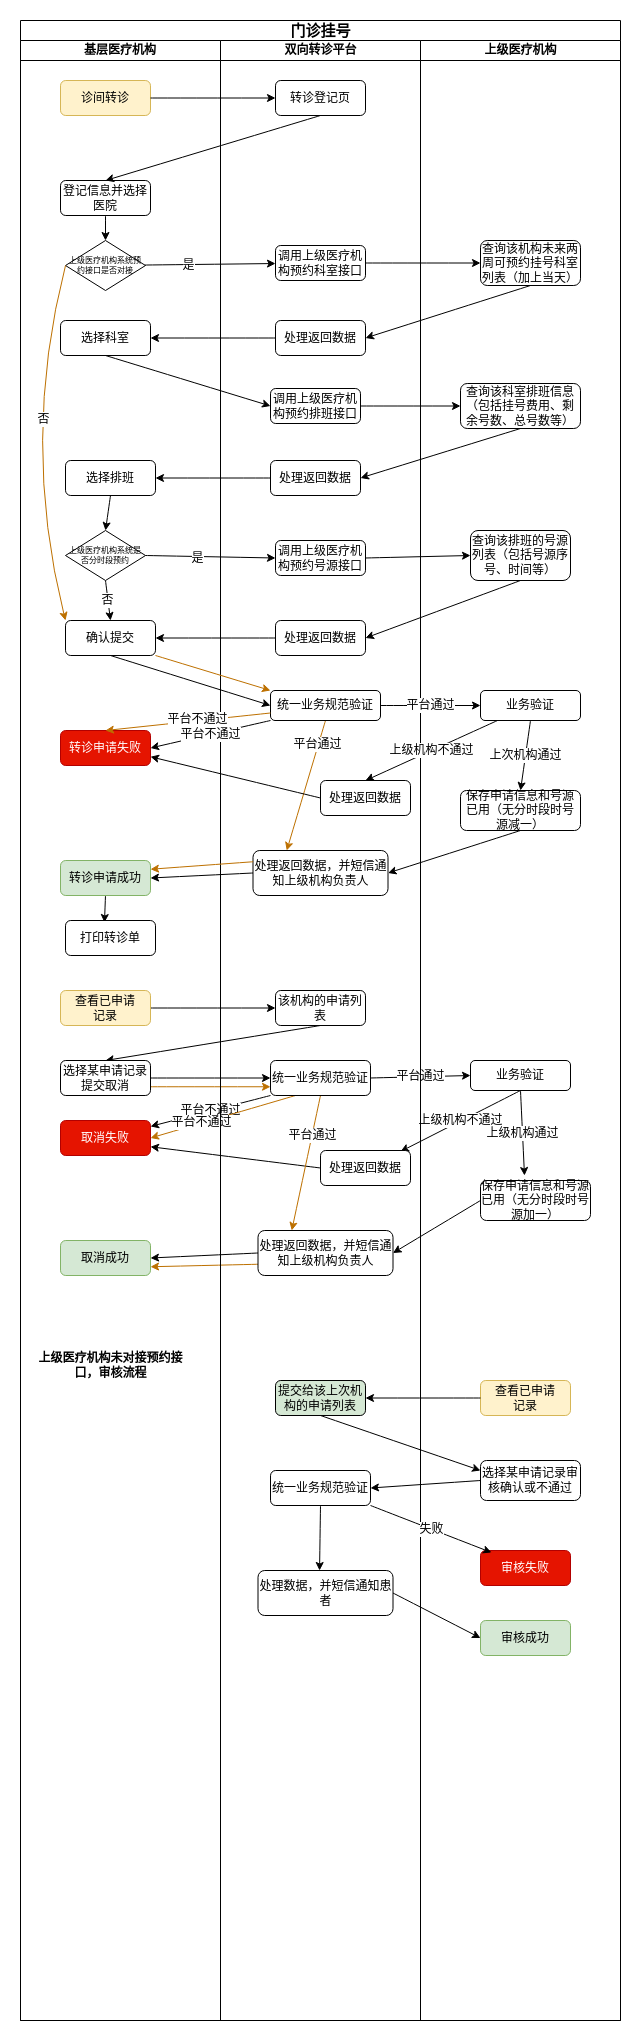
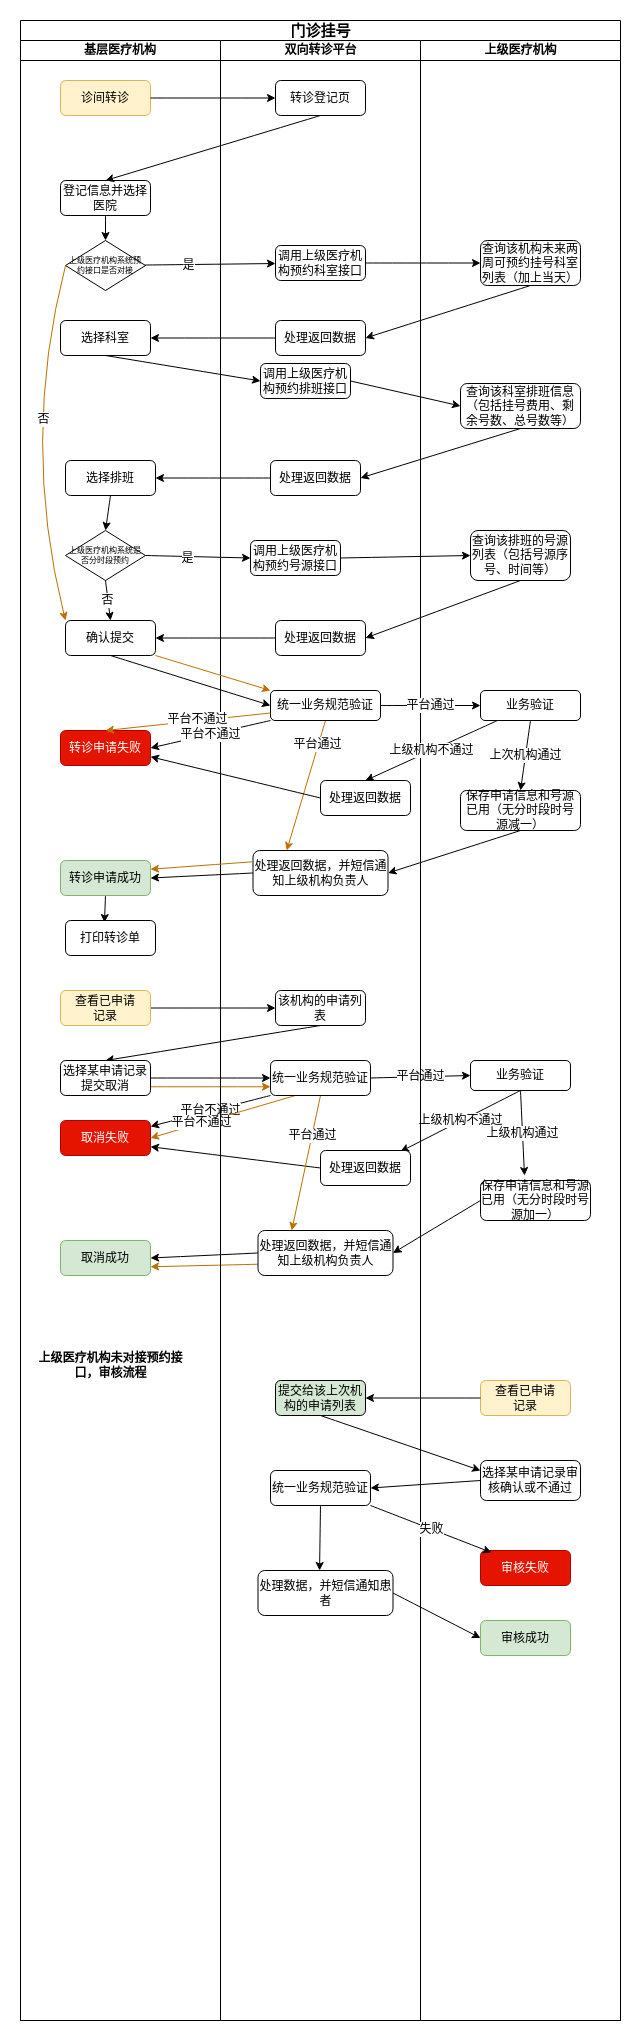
(316, 406) -> (306, 381)
(321, 558) -> (296, 558)
